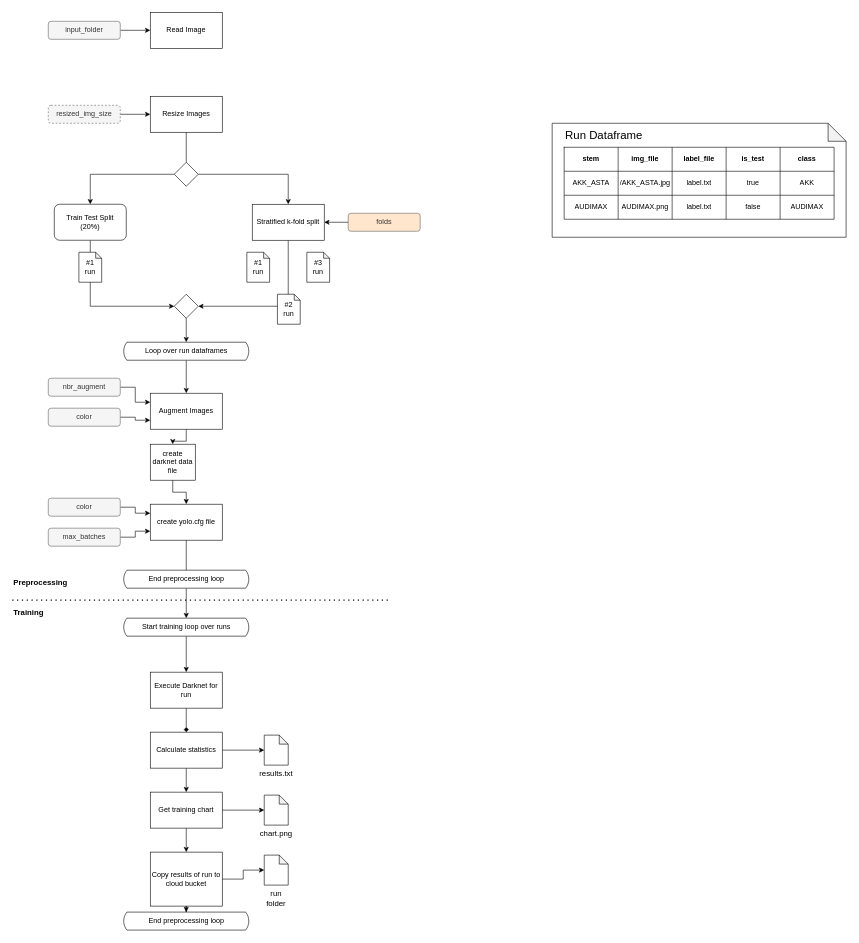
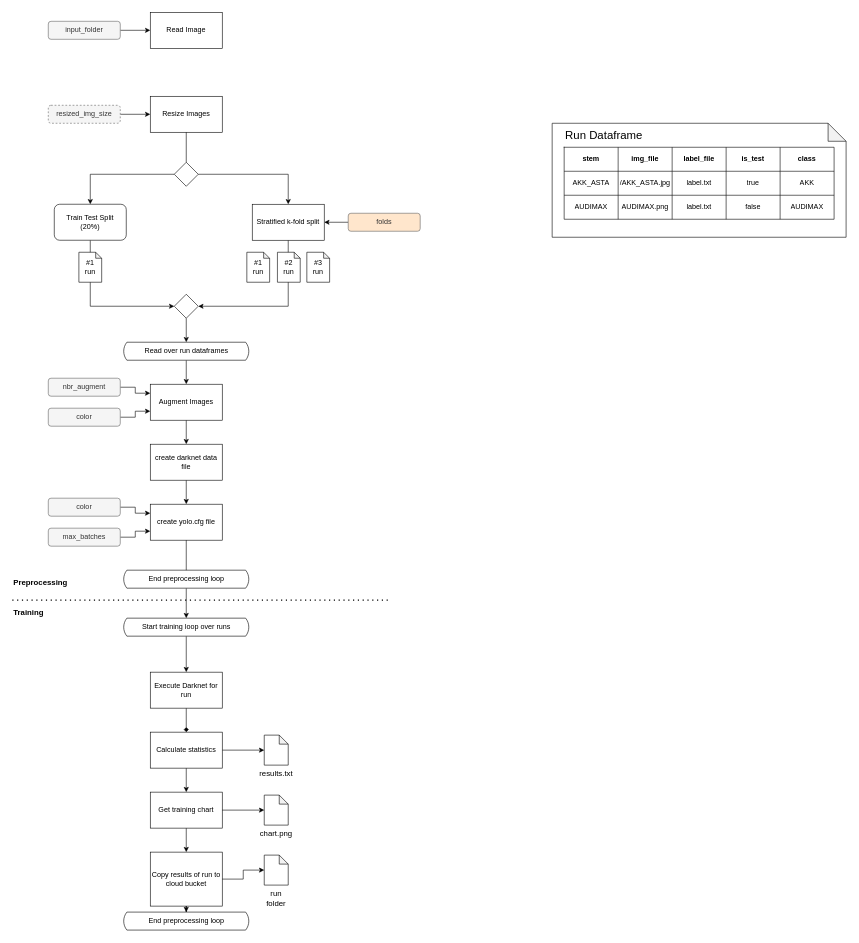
(289, 309) -> (289, 267)
(187, 351) -> (187, 351)
(186, 411) -> (186, 402)
(173, 462) -> (186, 462)
